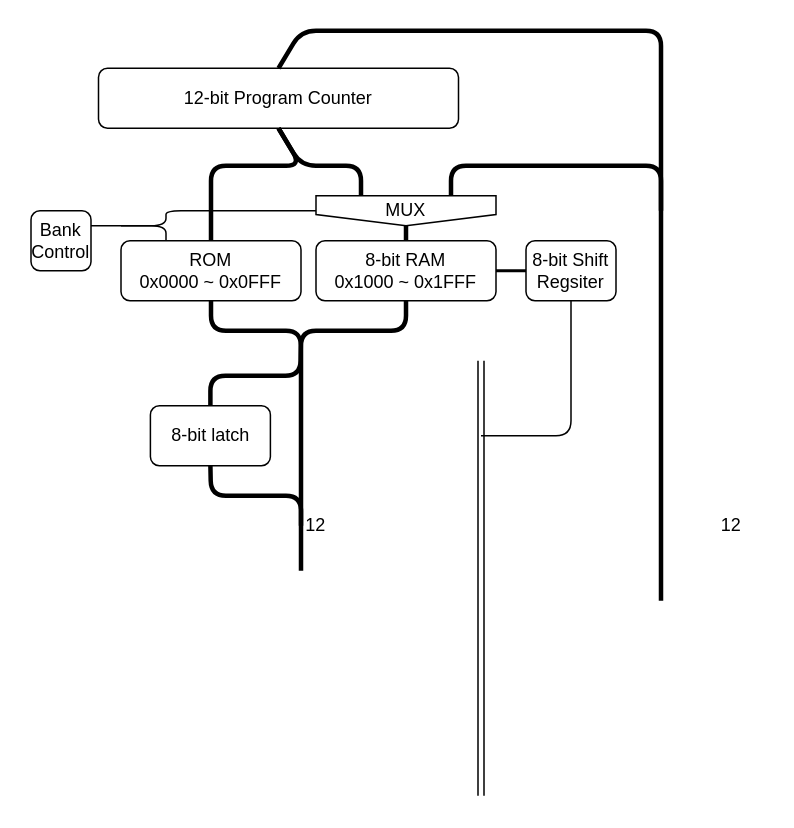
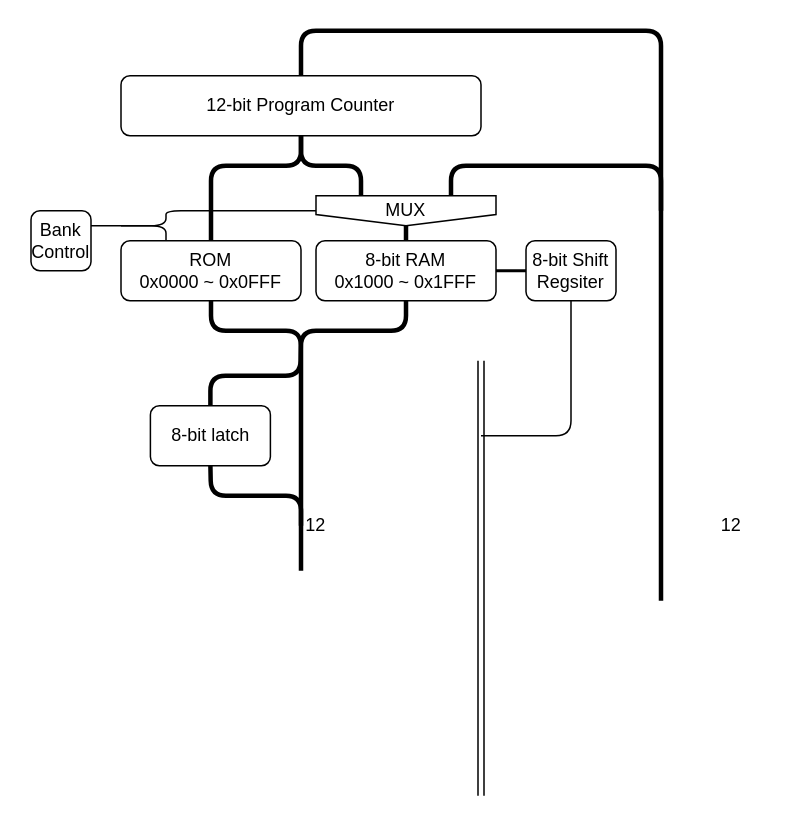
(278, 98) -> (301, 106)
